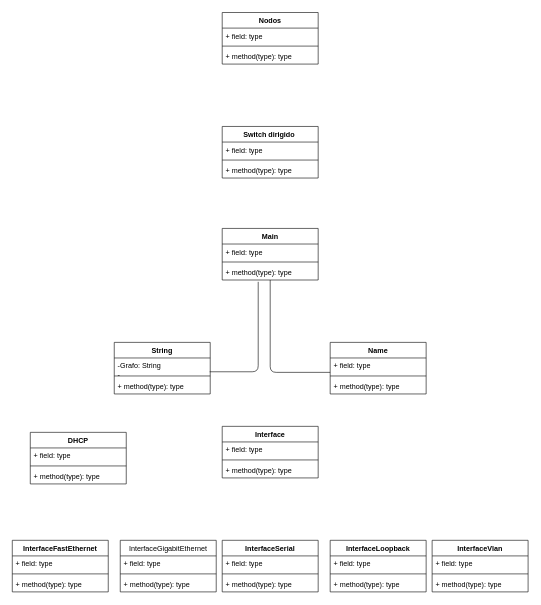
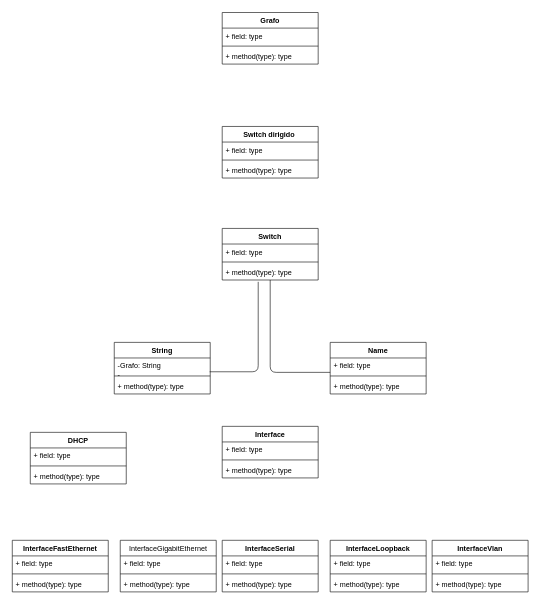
(270, 20) -> (270, 20)
(270, 236) -> (270, 236)
